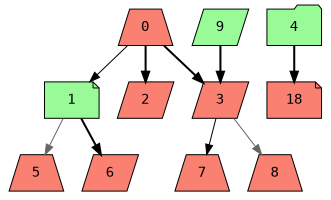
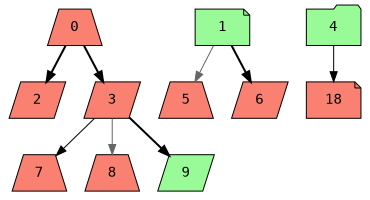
(220, 59) -> (145, 133)
(294, 59) -> (334, 59)
(112, 60) -> none
